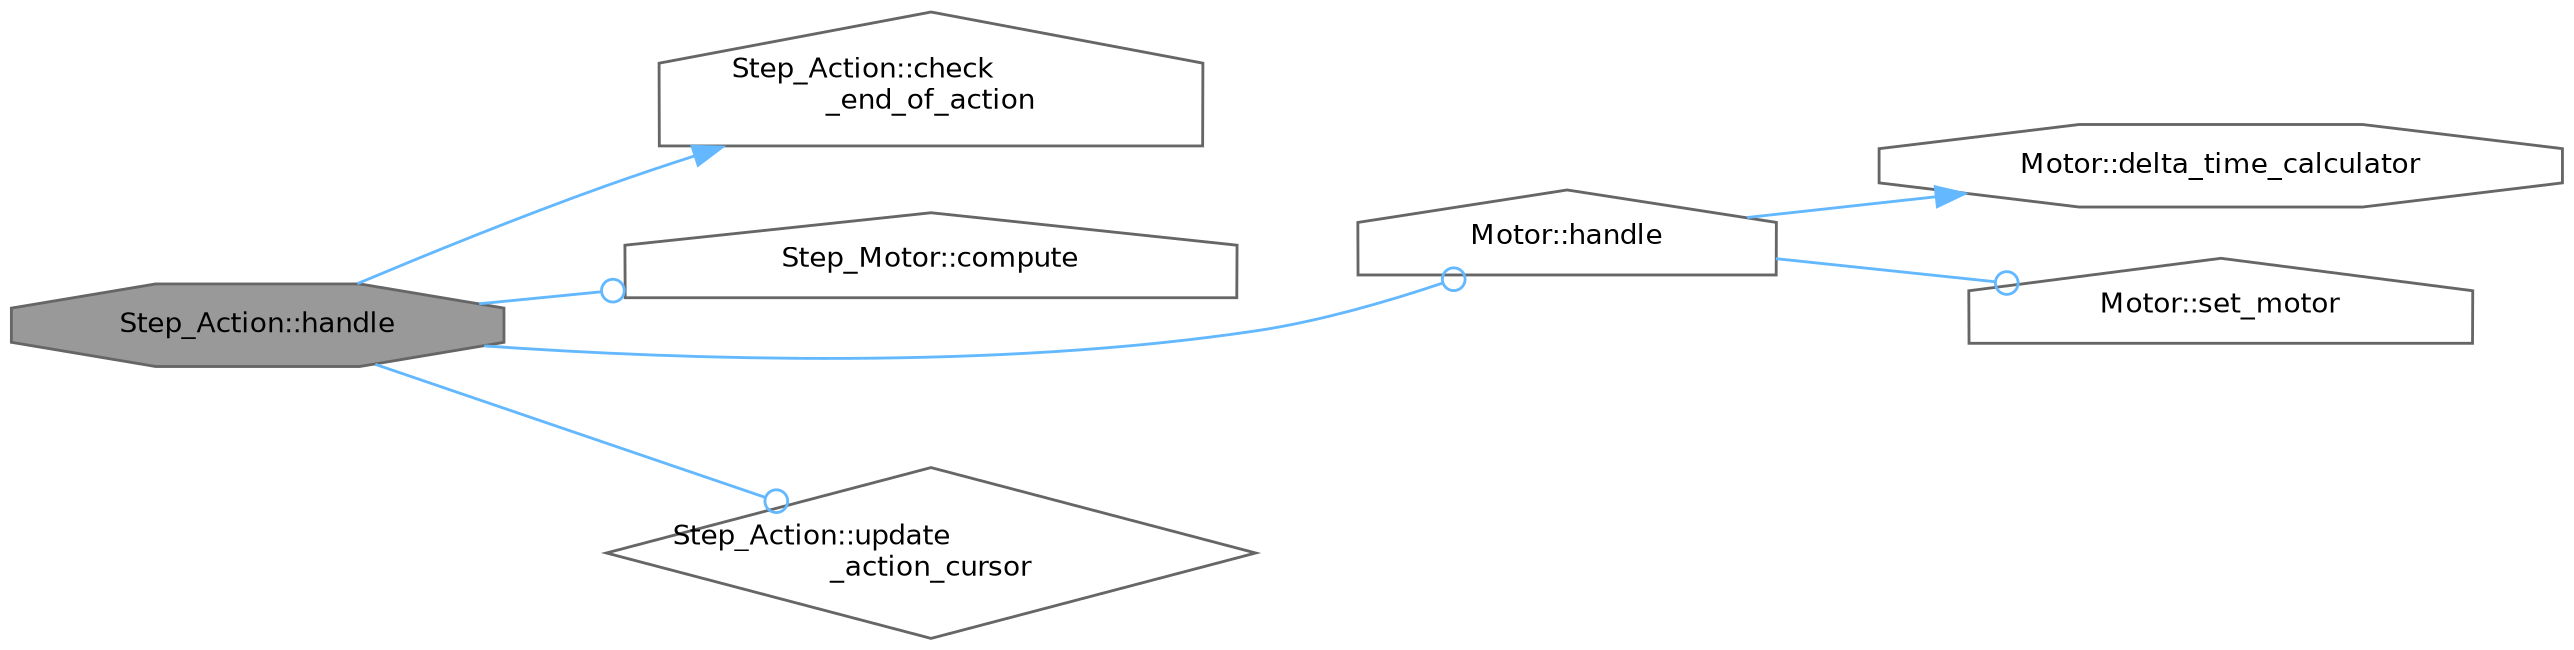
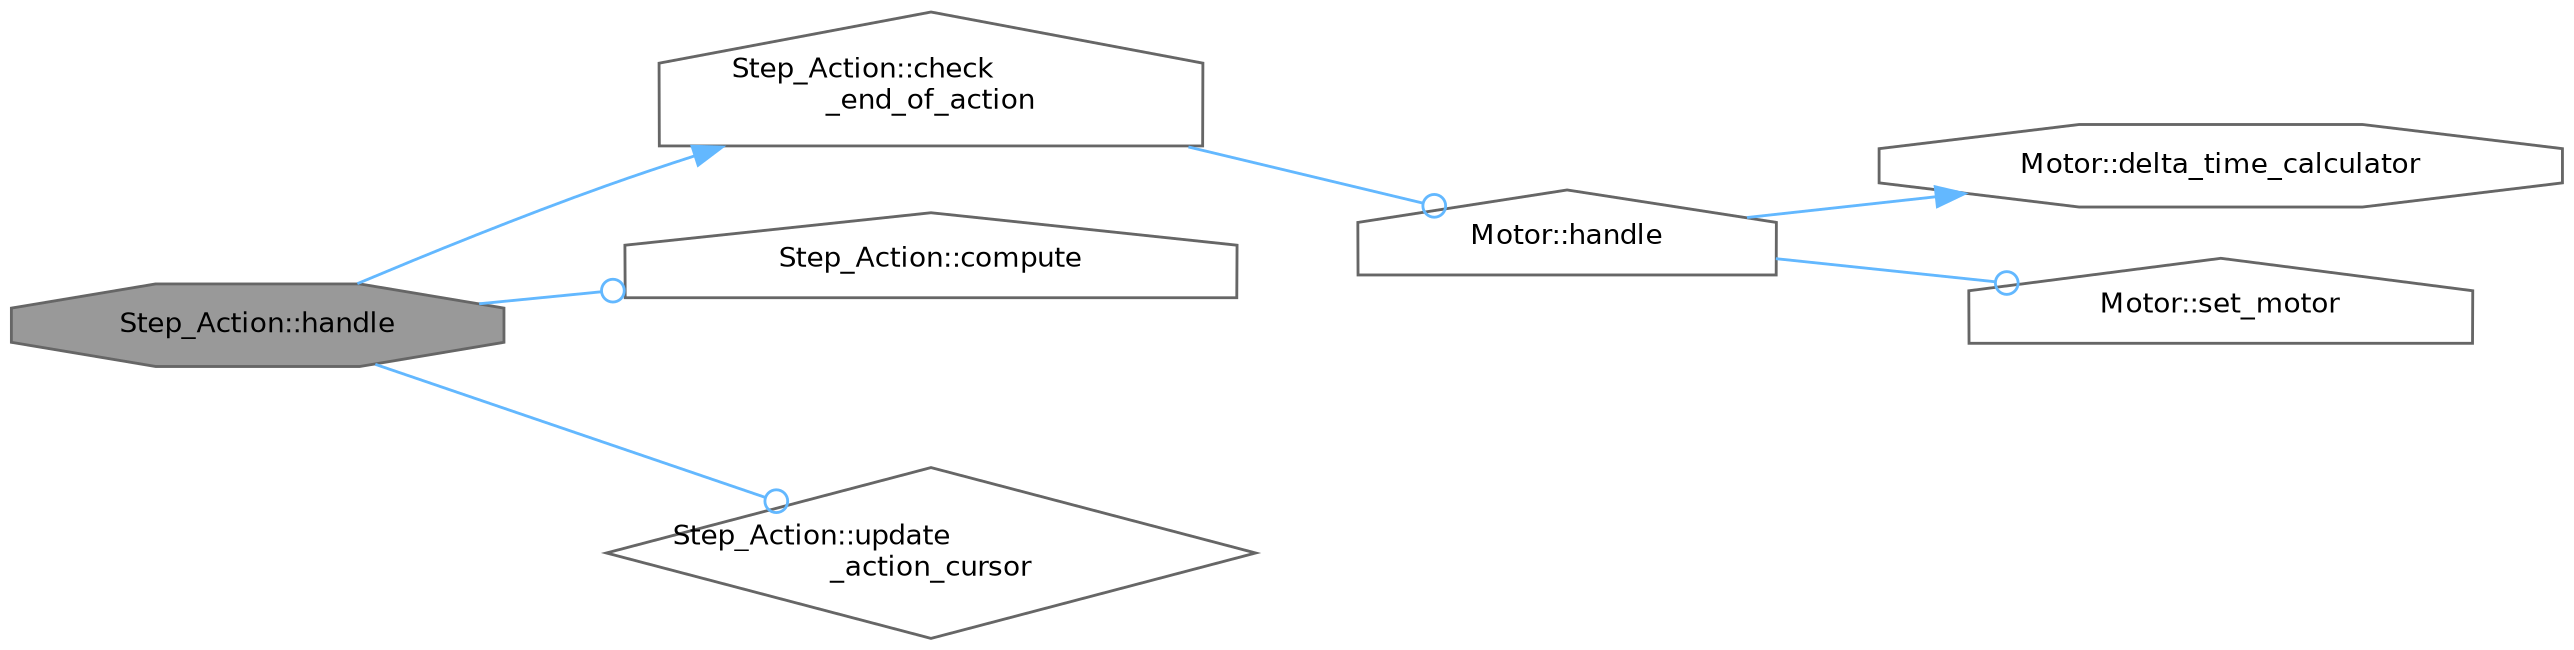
(931, 260) -> (931, 260)
(967, 356) -> (1305, 175)
